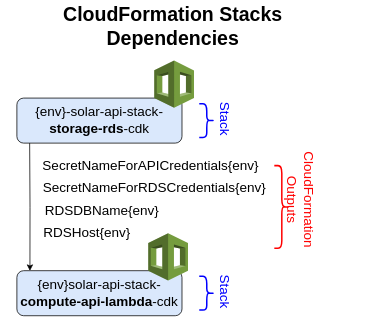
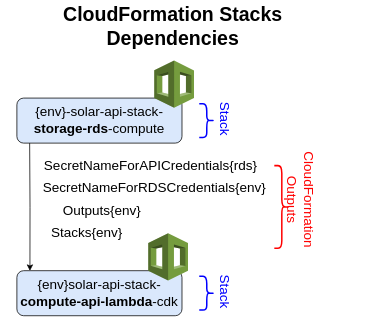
(99, 120) -> (99, 120)
(151, 165) -> (151, 165)
(102, 210) -> (102, 210)
(87, 233) -> (87, 233)
